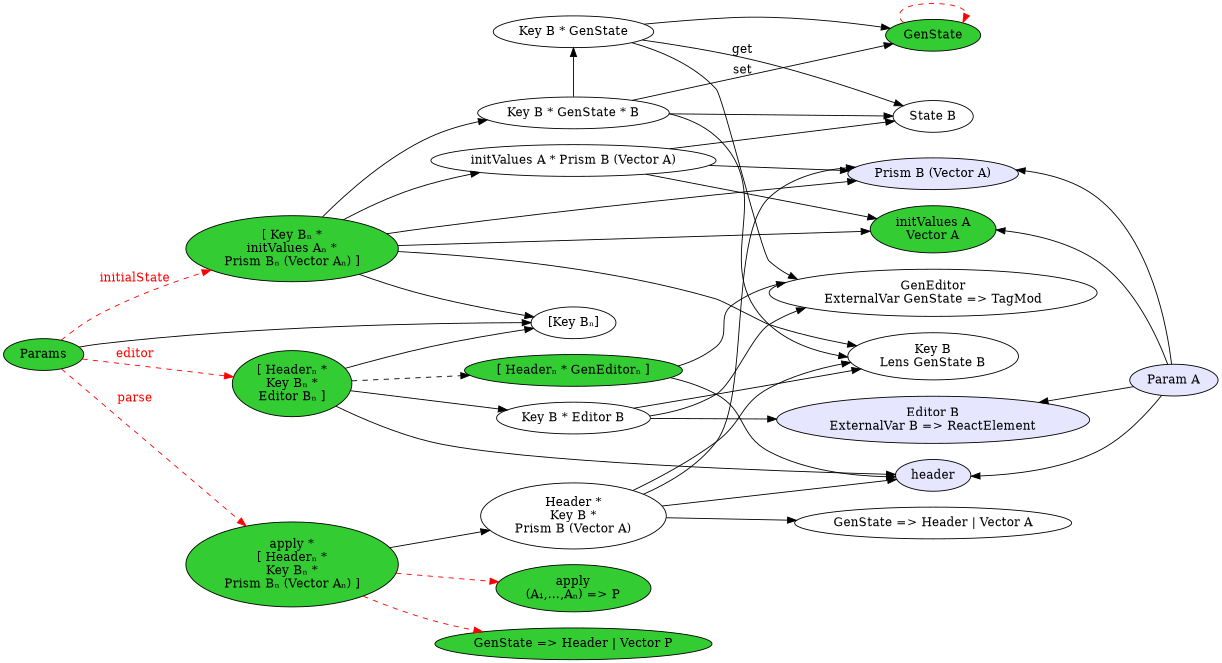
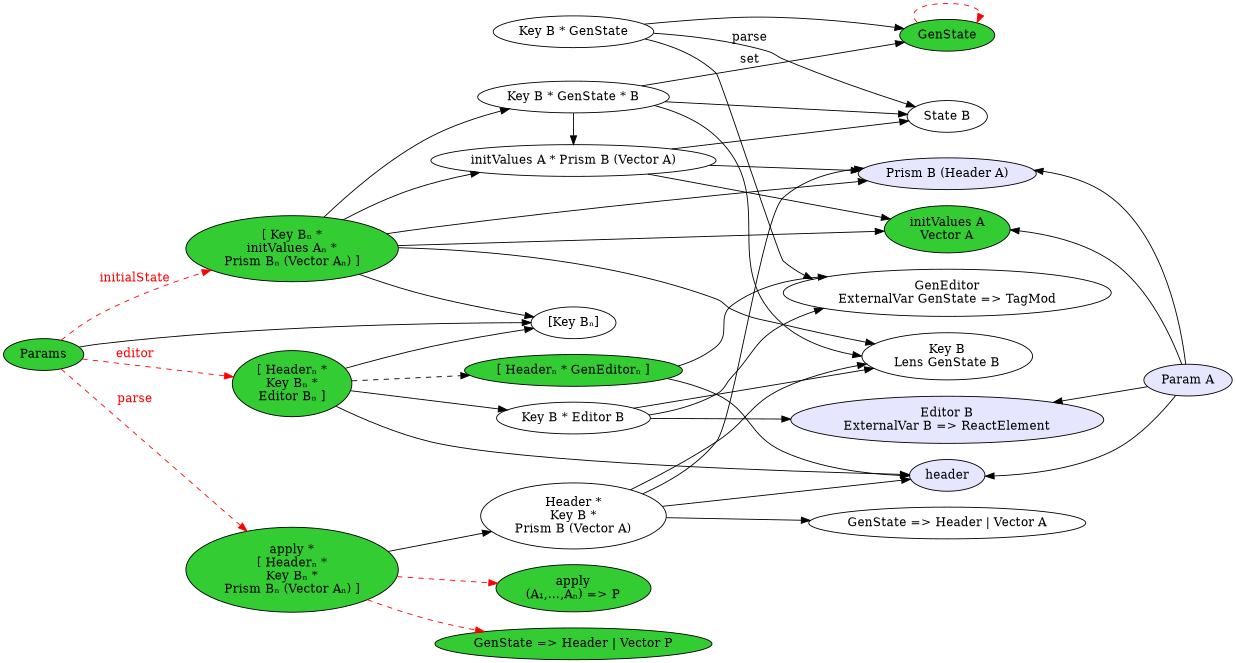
(743, 50) -> (750, 37)
(573, 77) -> (573, 124)
(933, 174) -> (947, 174)
